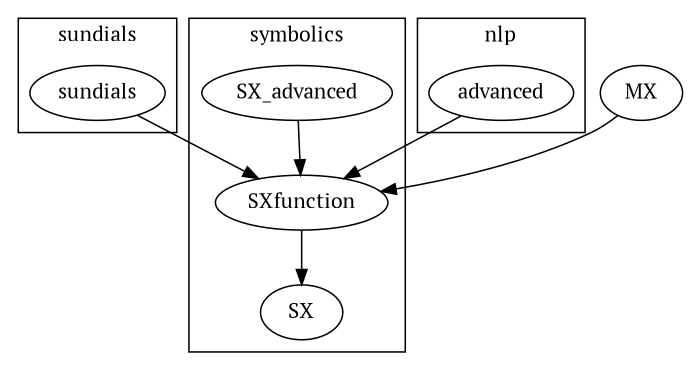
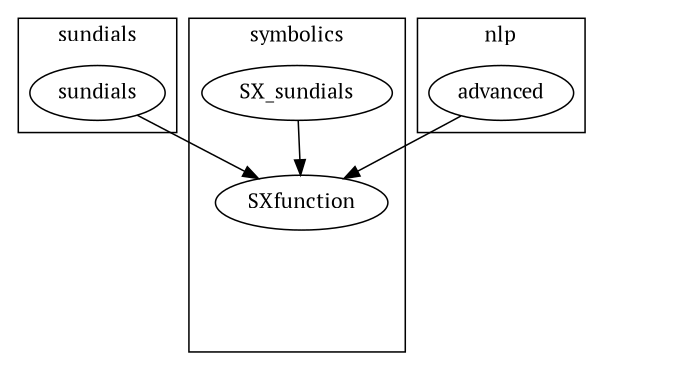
(297, 93) -> (297, 93)
(641, 93) -> none
(302, 312) -> none
